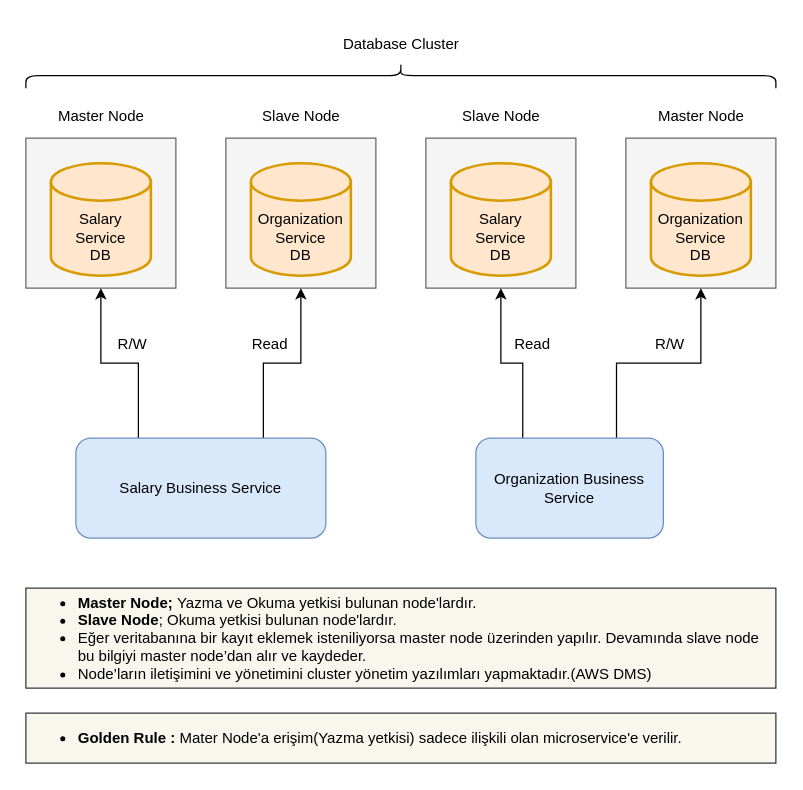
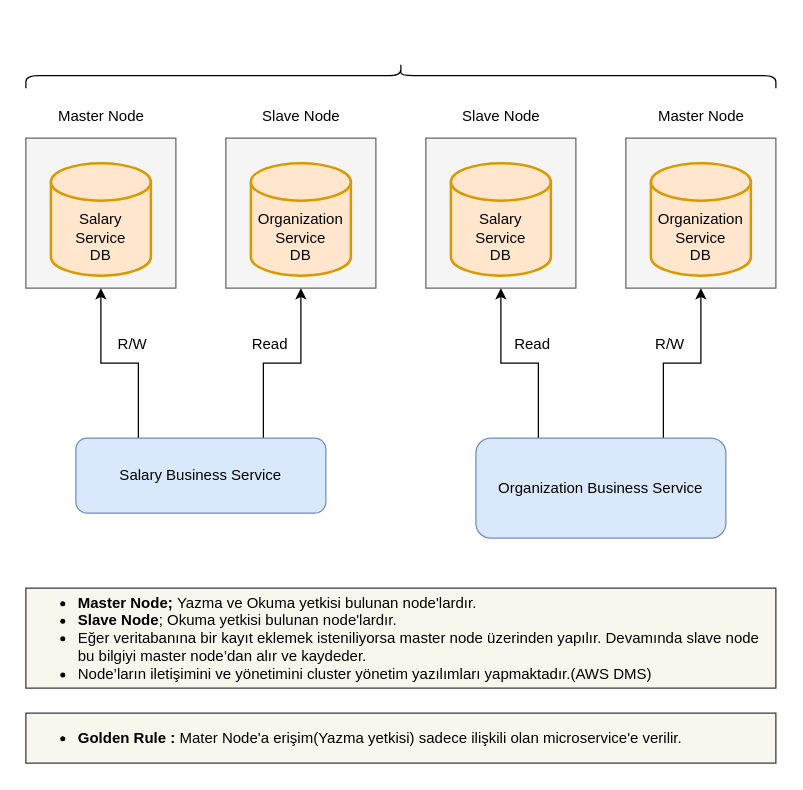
(401, 44) -> none
(201, 488) -> (201, 476)
(569, 488) -> (601, 488)
